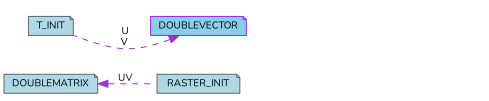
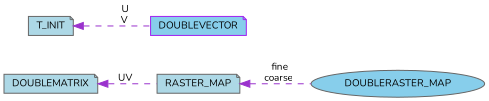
(121, 48) -> (117, 26)
(198, 84) -> (198, 84)
none -> (398, 84)
